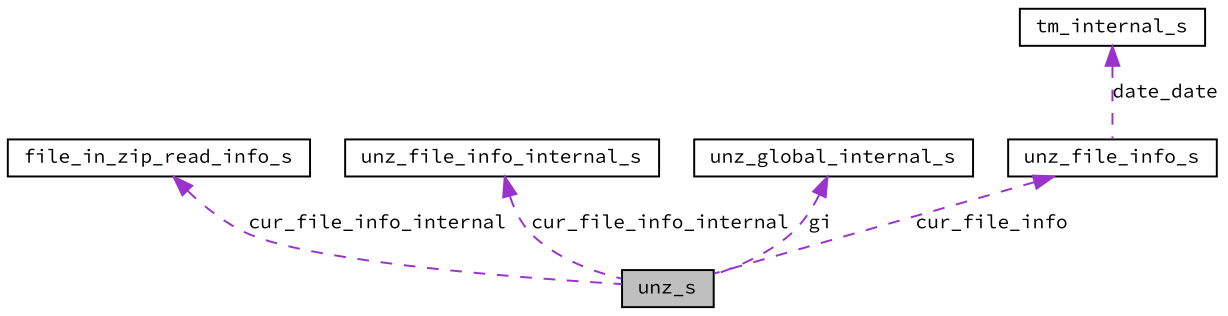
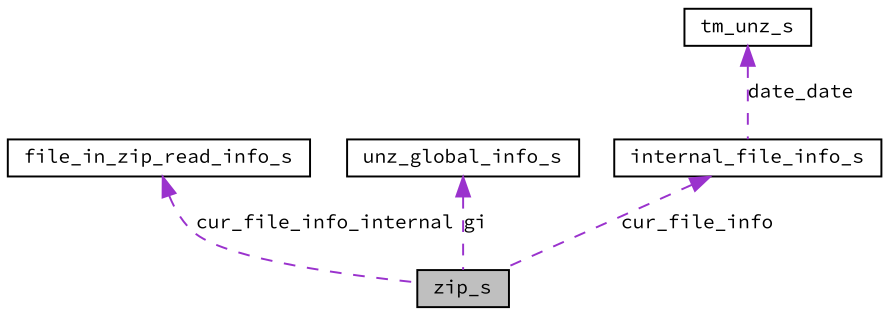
(1112, 27) -> (748, 27)
(502, 158) -> none
(834, 158) -> (463, 158)
(1112, 158) -> (748, 158)
(668, 289) -> (463, 289)
